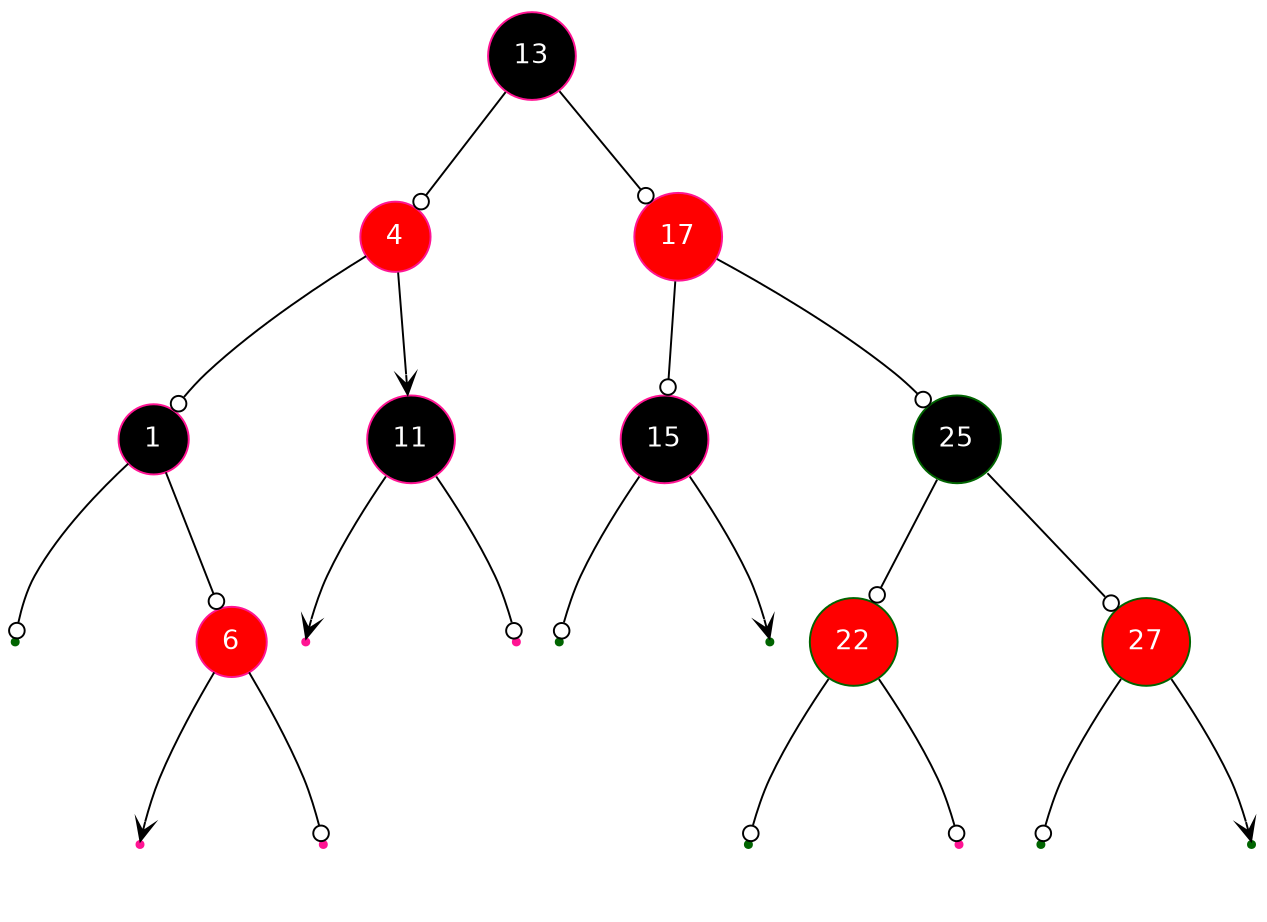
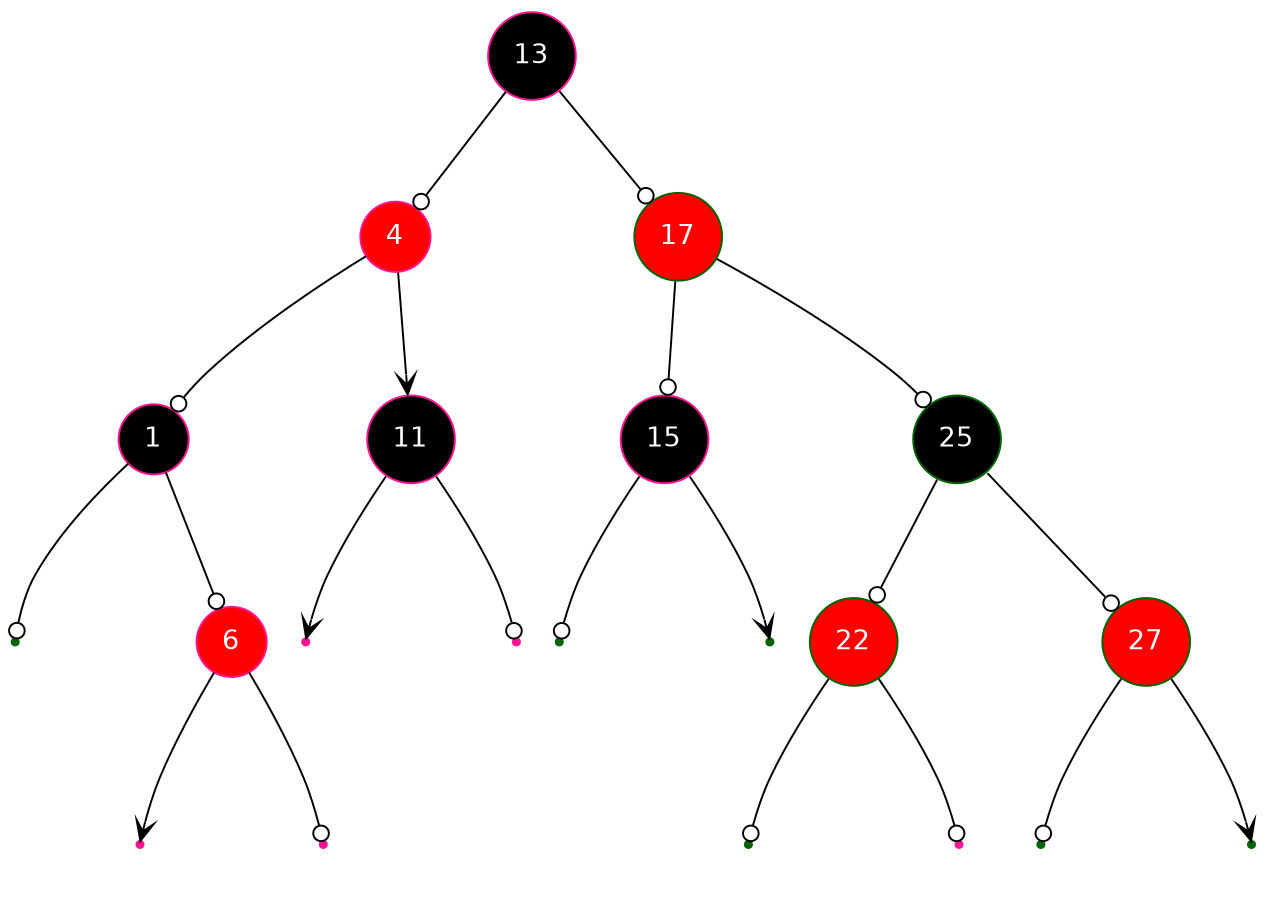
(678, 237) -> (678, 237)
